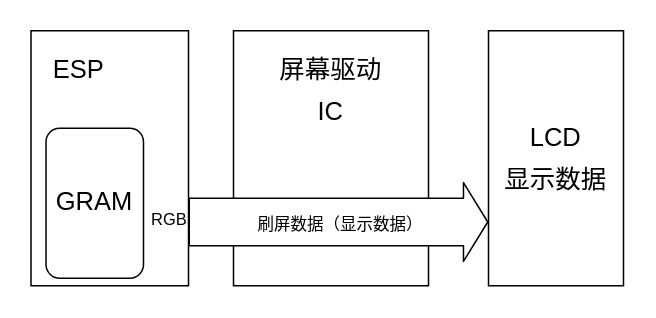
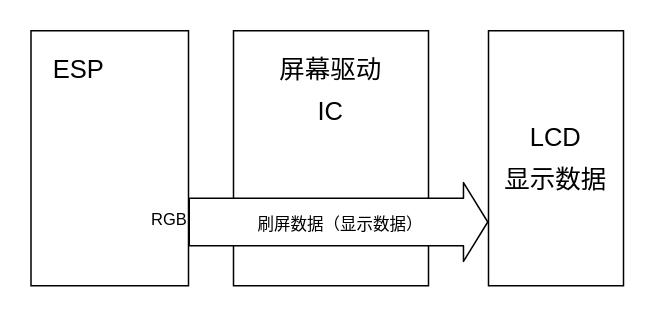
(95, 203) -> none
